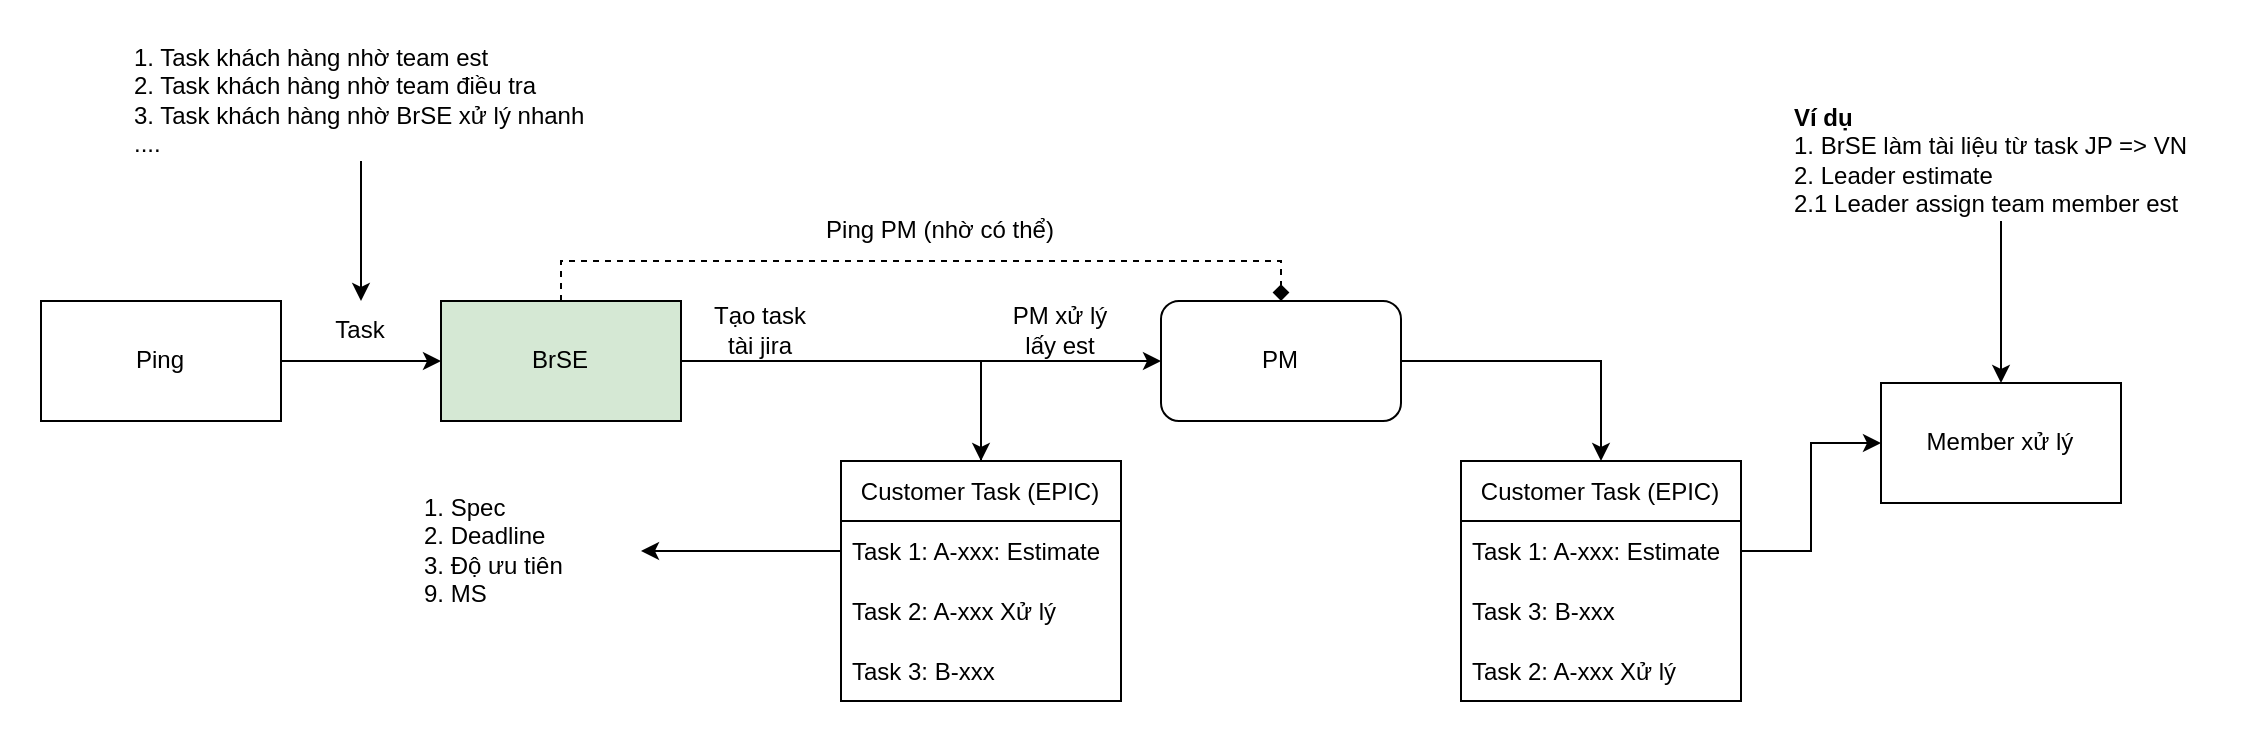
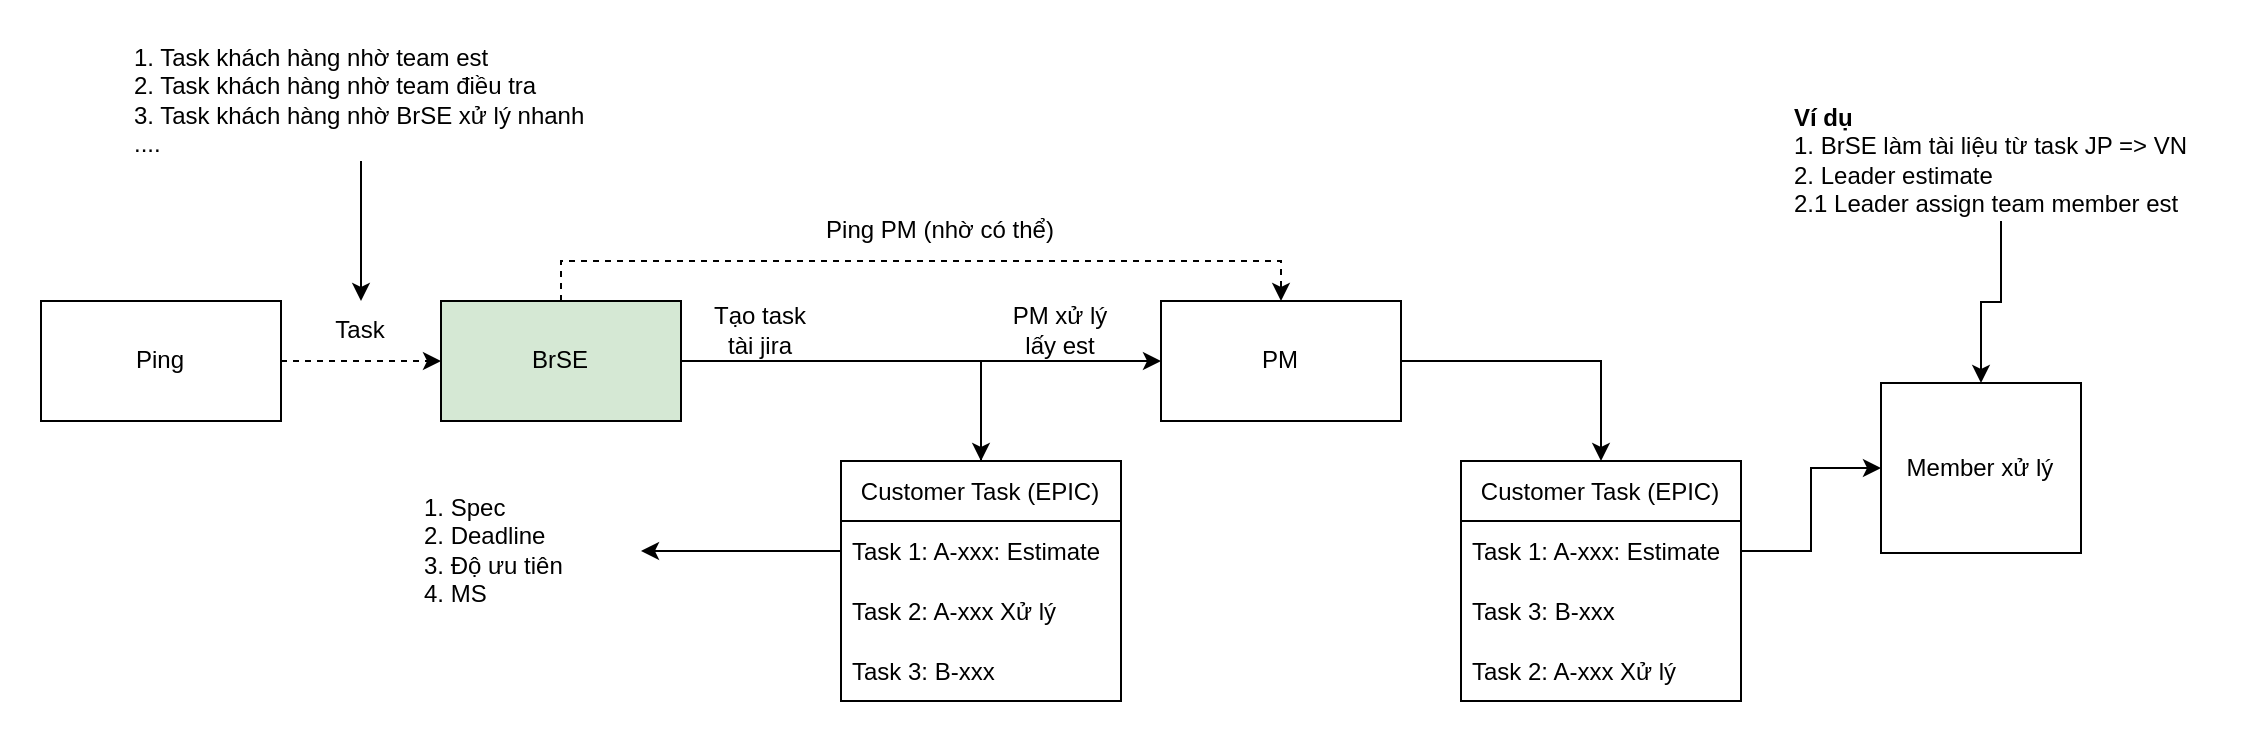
(1281, 285) -> (1281, 286)
(354, 361) -> (354, 361)
(1281, 361) -> (1281, 361)
(2001, 443) -> (1981, 468)
(497, 551) -> (497, 551)
